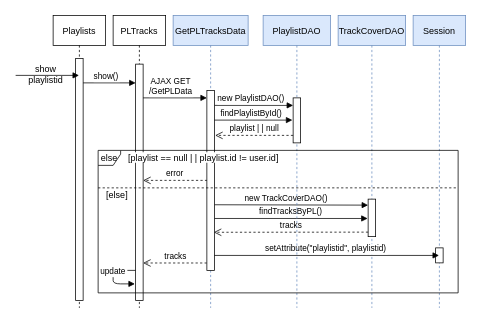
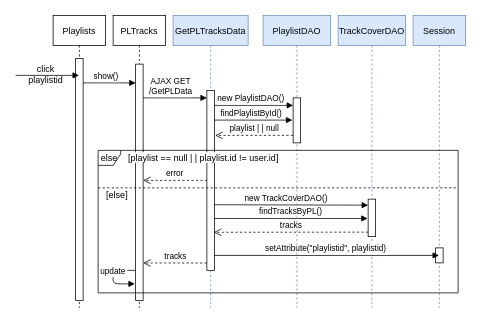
(46, 75) -> (46, 75)
